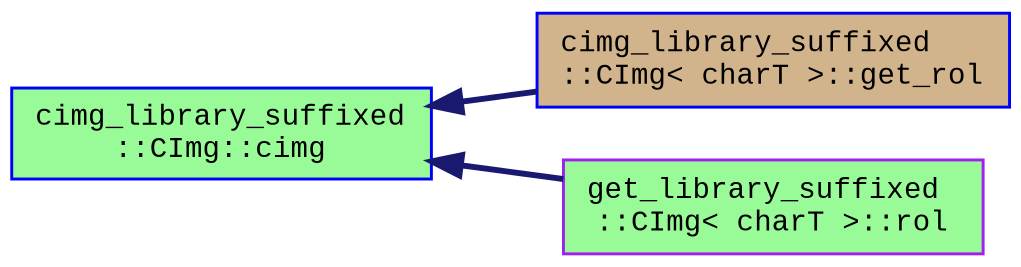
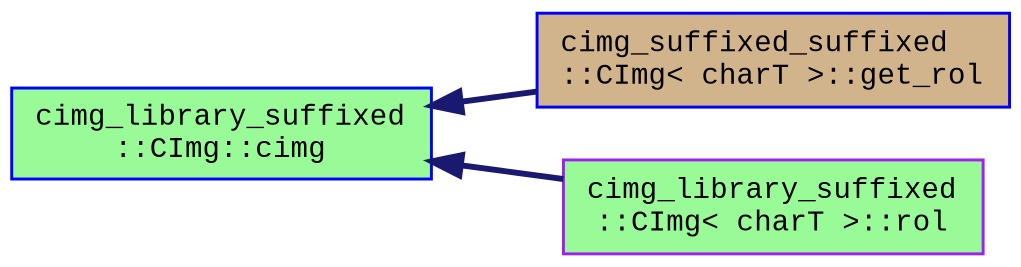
(773, 60) -> (773, 60)
(773, 207) -> (773, 207)
